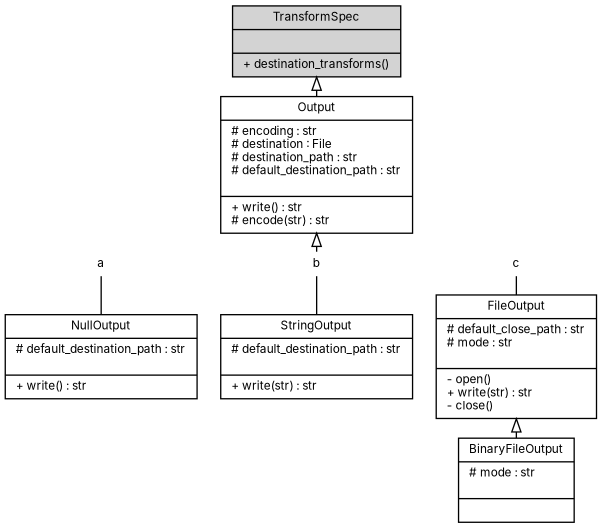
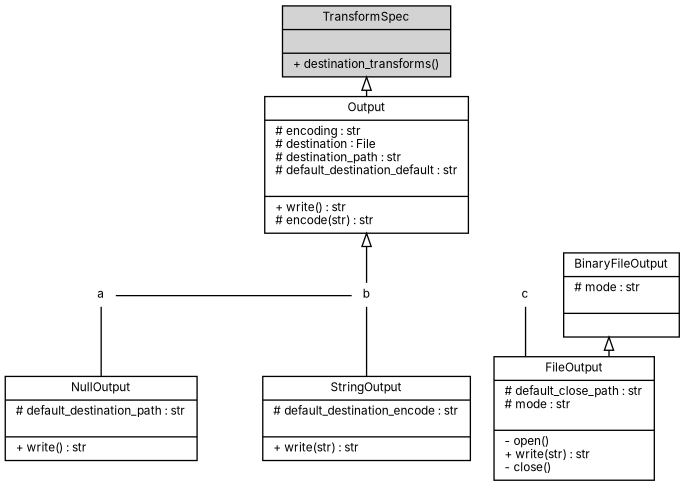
(317, 171) -> (367, 171)
none -> (234, 296)
(317, 349) -> (367, 411)
(516, 435) -> (609, 353)
